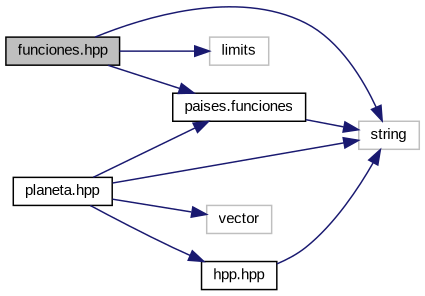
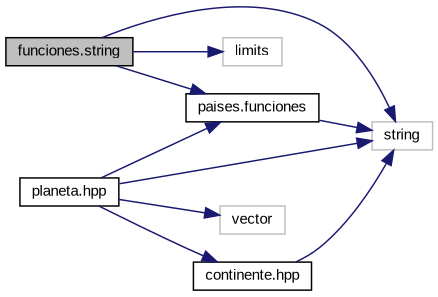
(63, 51) -> (69, 52)
(239, 276) -> (252, 276)
